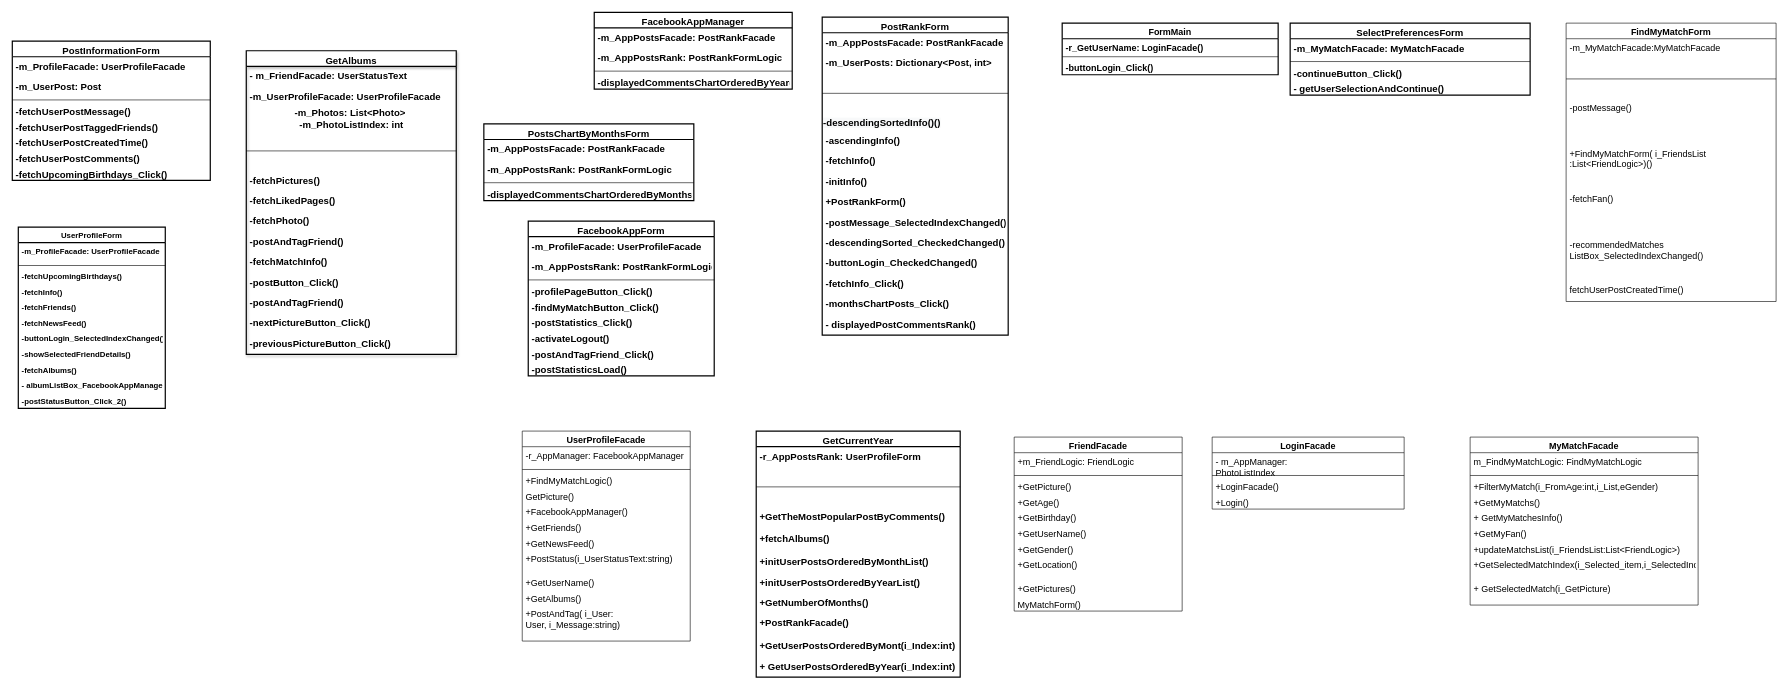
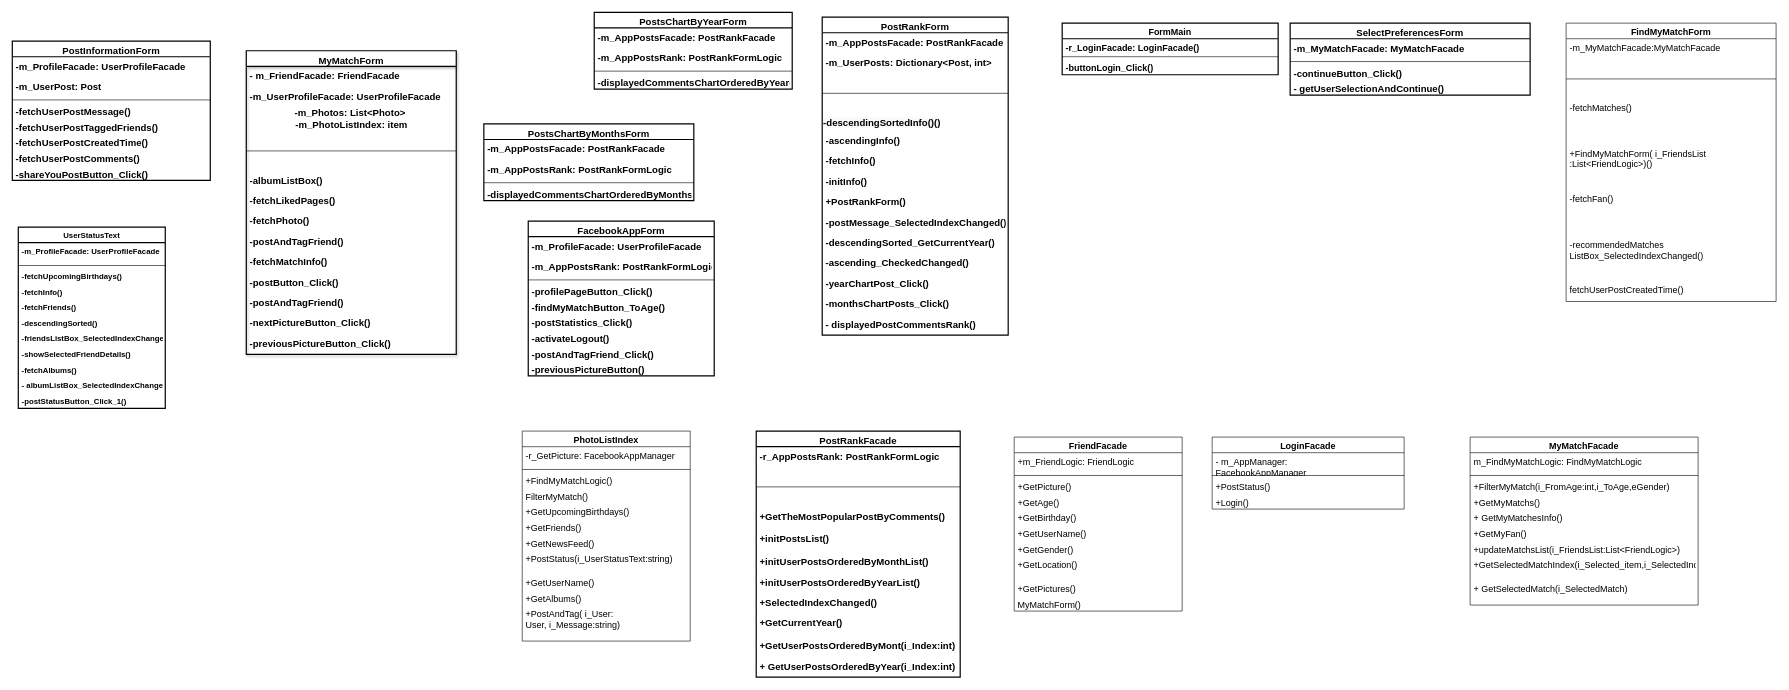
(693, 22) -> (693, 22)
(1135, 48) -> (1134, 48)
(351, 60) -> (351, 60)
(332, 76) -> (325, 76)
(1605, 108) -> (1607, 108)
(352, 125) -> (352, 125)
(94, 174) -> (86, 174)
(291, 180) -> (287, 180)
(92, 236) -> (92, 236)
(916, 243) -> (916, 243)
(902, 263) -> (897, 263)
(871, 284) -> (882, 284)
(598, 308) -> (600, 308)
(57, 323) -> (62, 323)
(96, 339) -> (102, 339)
(586, 370) -> (594, 370)
(95, 386) -> (98, 386)
(79, 401) -> (79, 401)
(606, 440) -> (606, 440)
(858, 441) -> (858, 441)
(606, 456) -> (605, 456)
(842, 456) -> (848, 456)
(1252, 462) -> (1252, 462)
(1250, 487) -> (1248, 487)
(1574, 487) -> (1578, 487)
(555, 497) -> (561, 497)
(579, 512) -> (581, 512)
(796, 539) -> (799, 539)
(1551, 589) -> (1558, 589)
(813, 603) -> (820, 603)
(805, 623) -> (805, 623)
